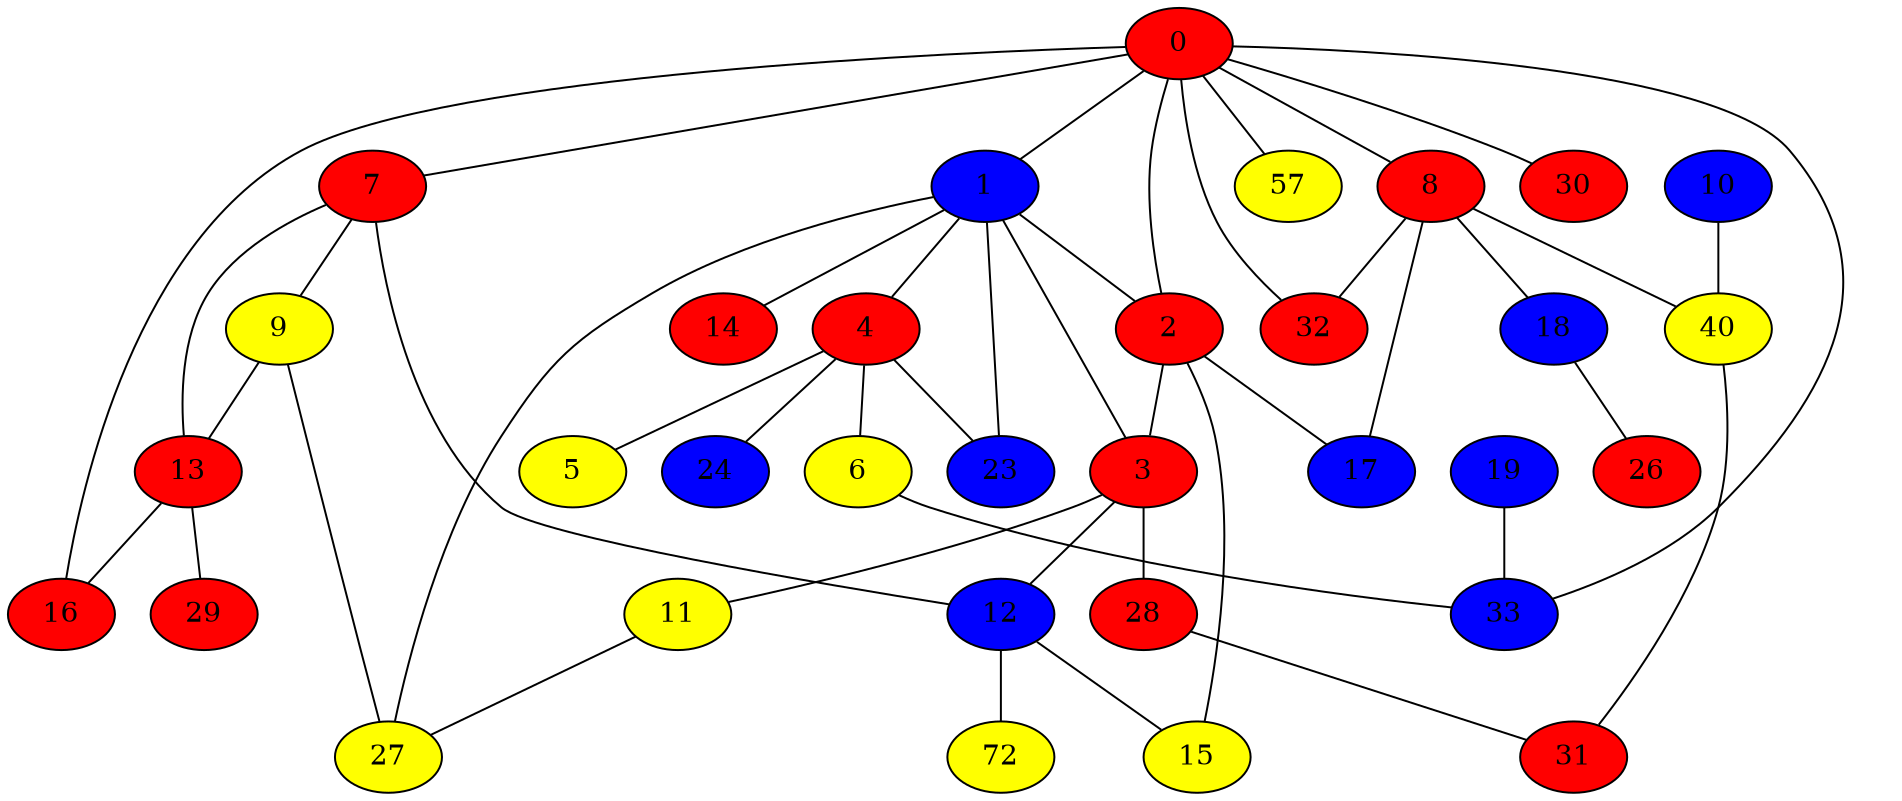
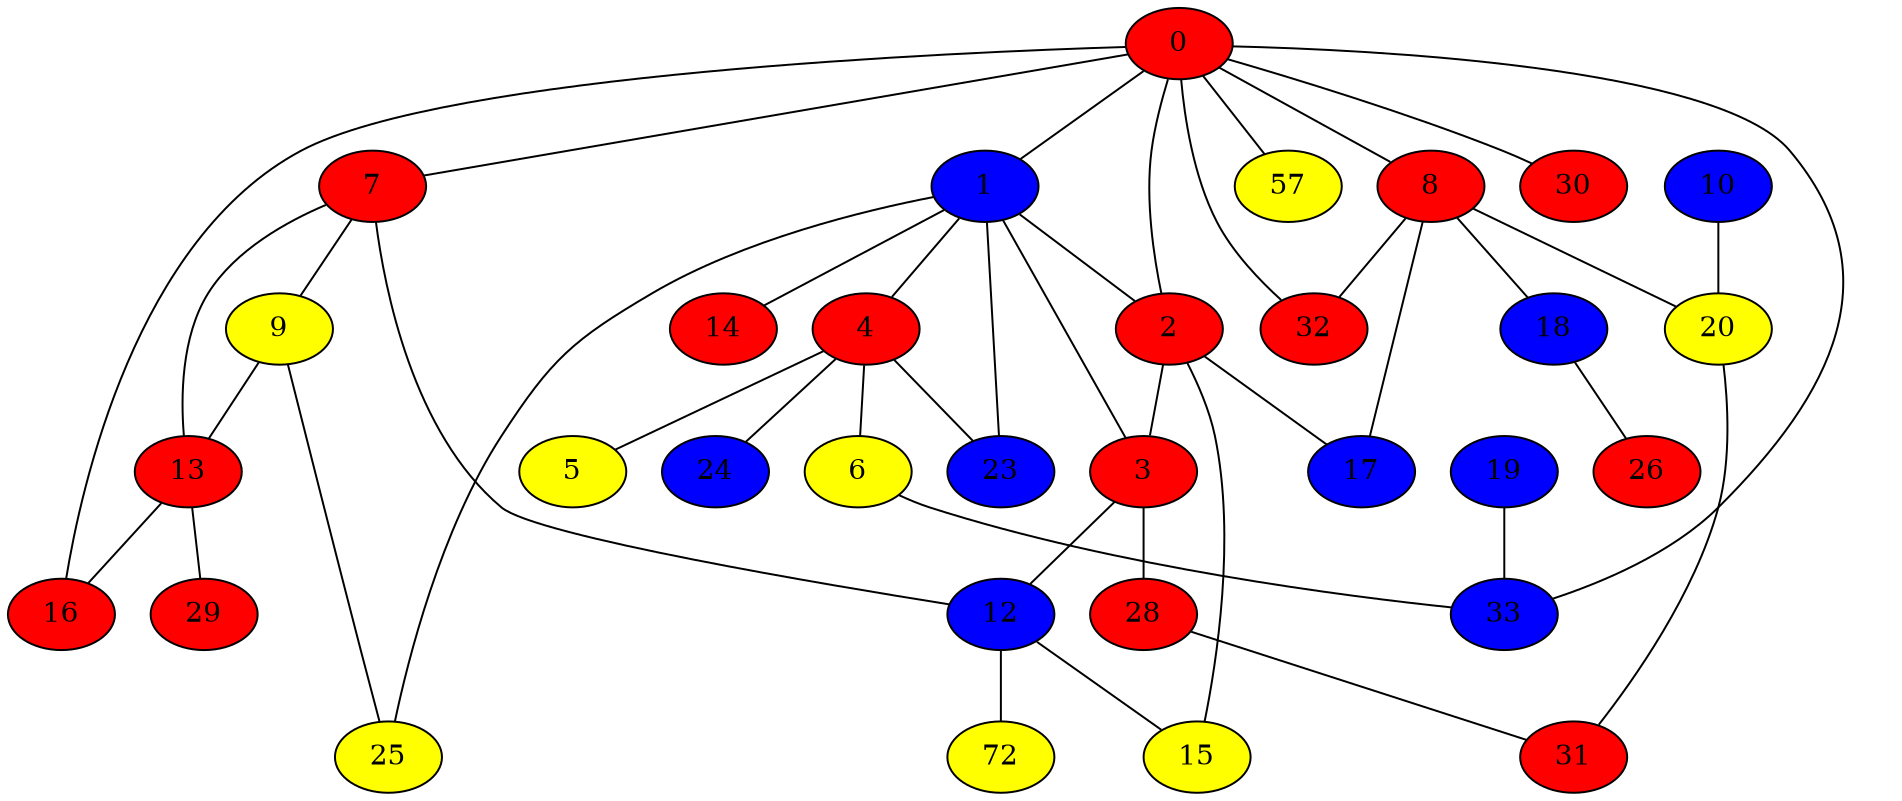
(1718, 329) -> (1718, 329)
(678, 614) -> none
(388, 757) -> (388, 757)
